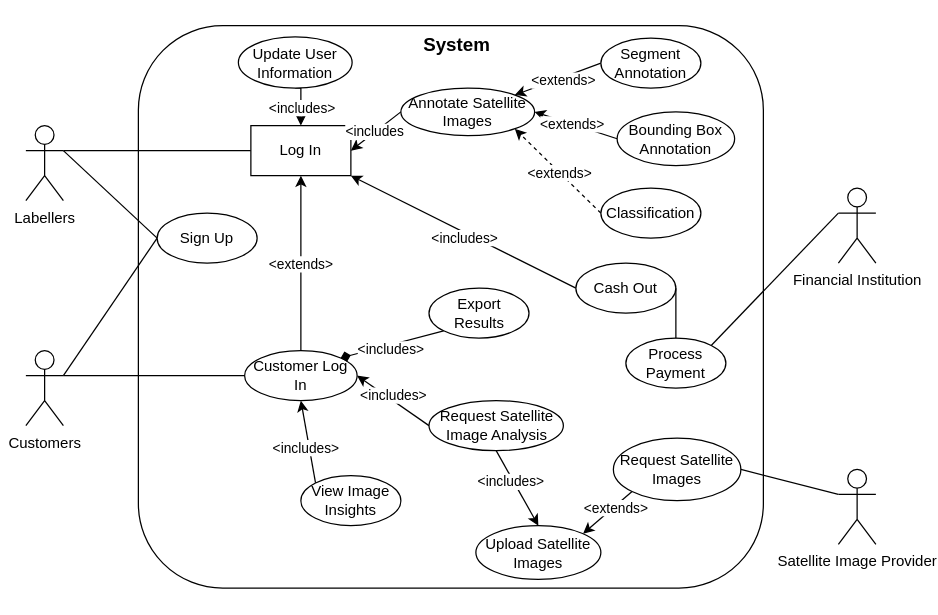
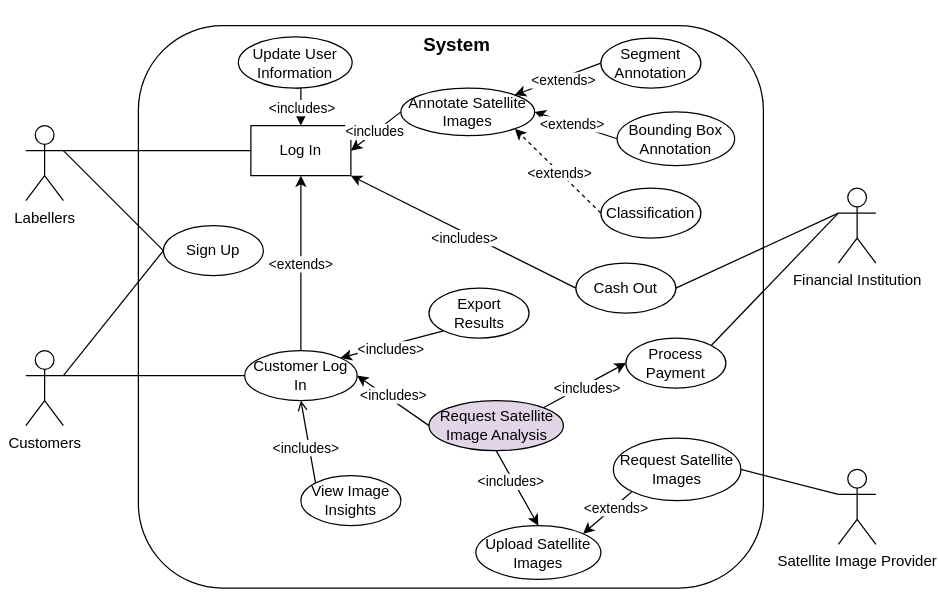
(207, 238) -> (213, 251)
(676, 313) -> (753, 252)
(351, 355) -> (350, 355)
none -> (580, 388)
(302, 410) -> (302, 407)
(496, 426) -> (496, 426)
